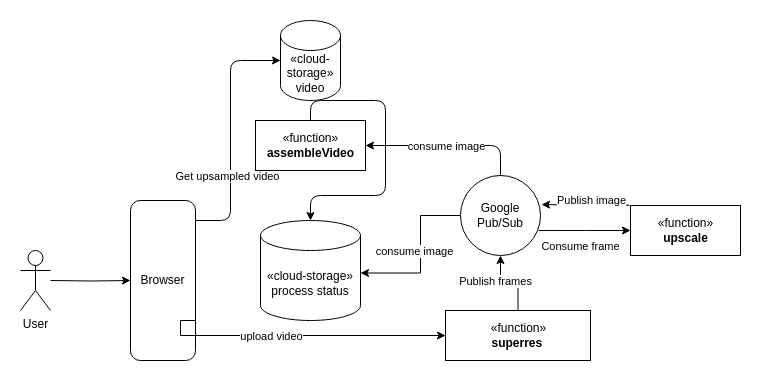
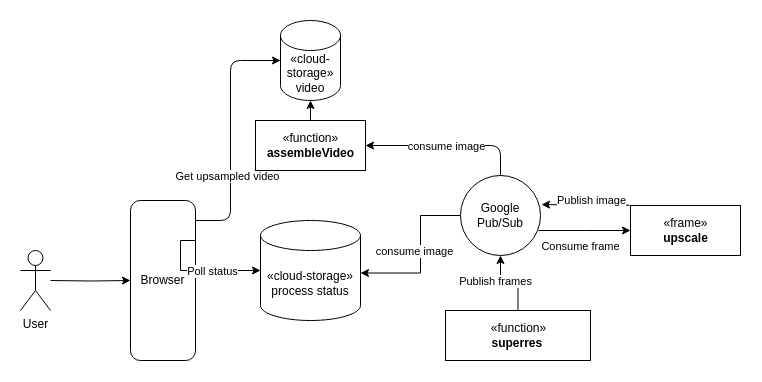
(386, 153) -> (311, 108)
(686, 231) -> (686, 231)
none -> (195, 271)
(295, 336) -> none
